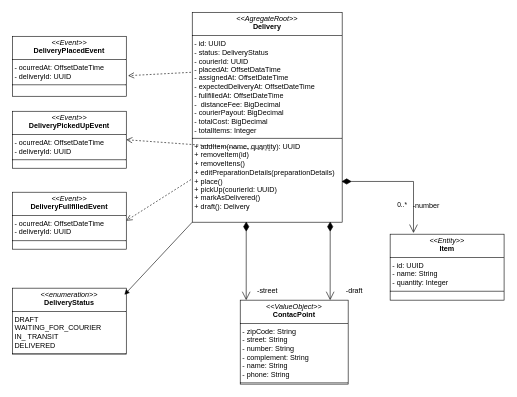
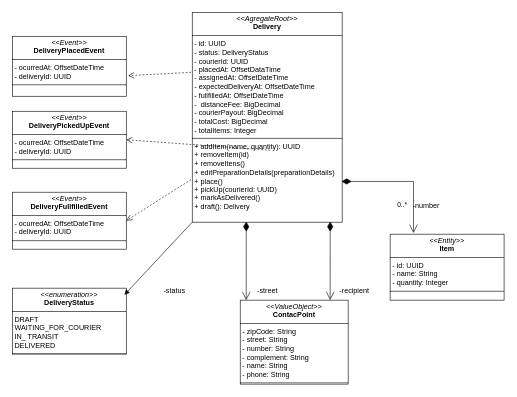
none -> (174, 291)
(355, 291) -> (355, 291)
